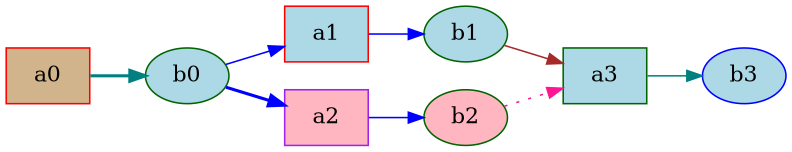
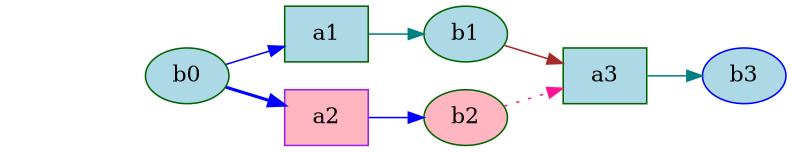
(326, 34) -> (326, 34)
(389, 34) -> (389, 34)
(48, 76) -> none
